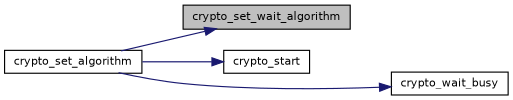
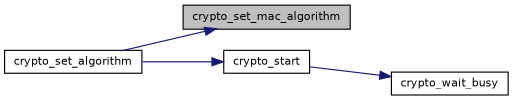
(267, 17) -> (267, 17)
(249, 88) -> (345, 71)
